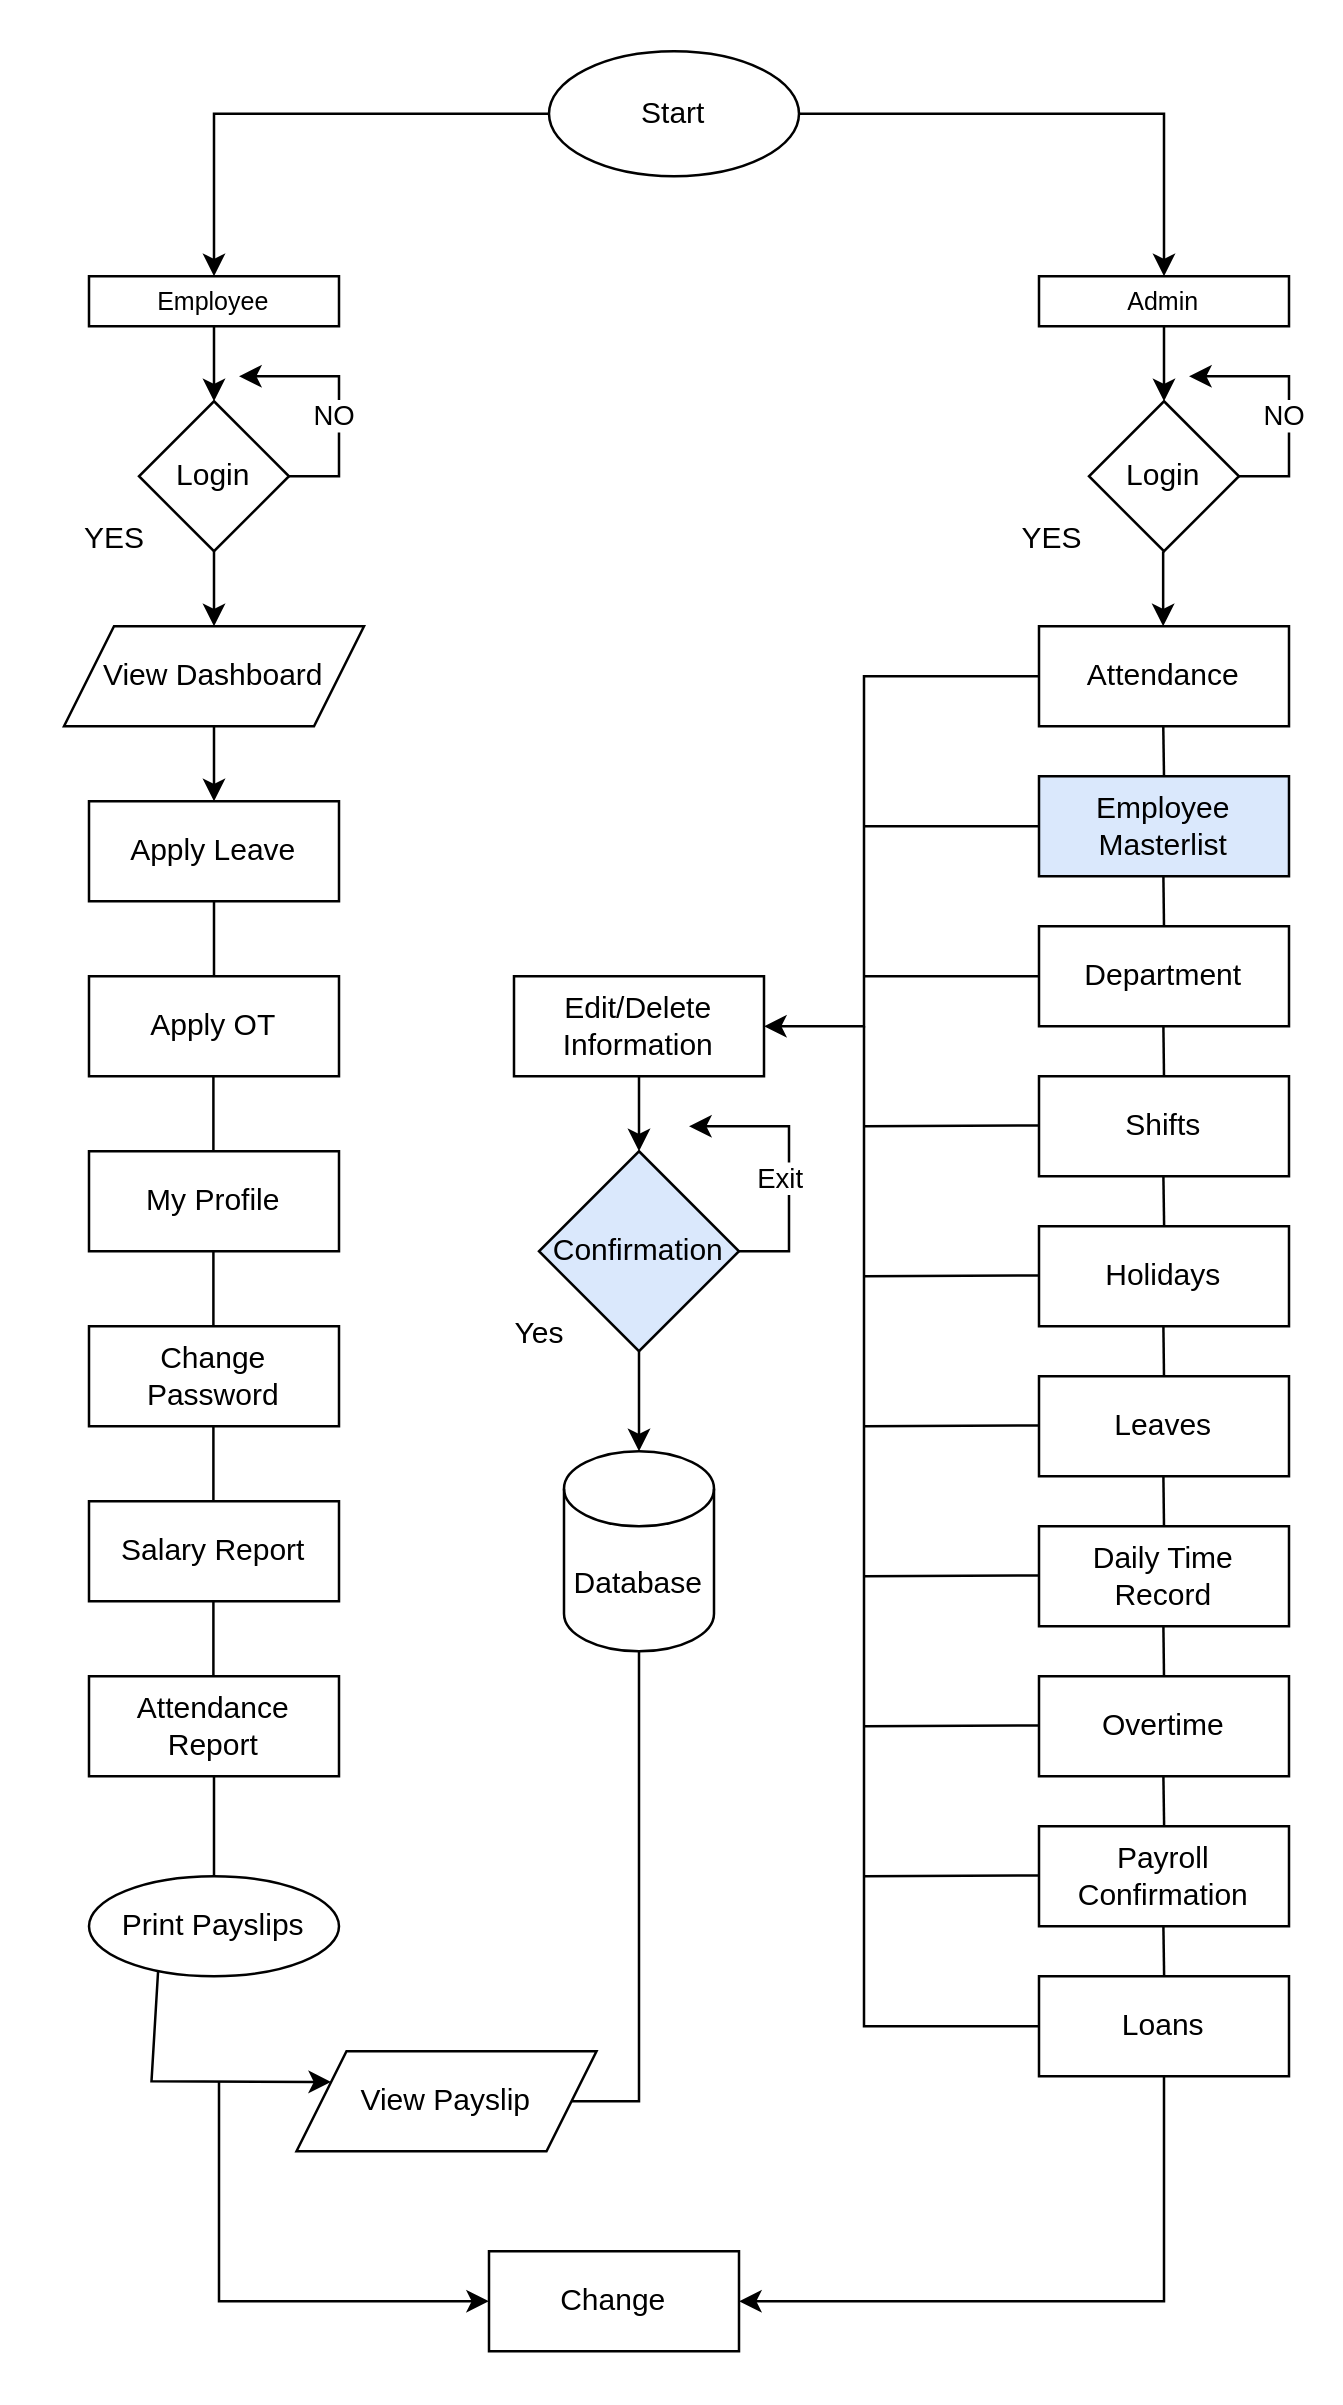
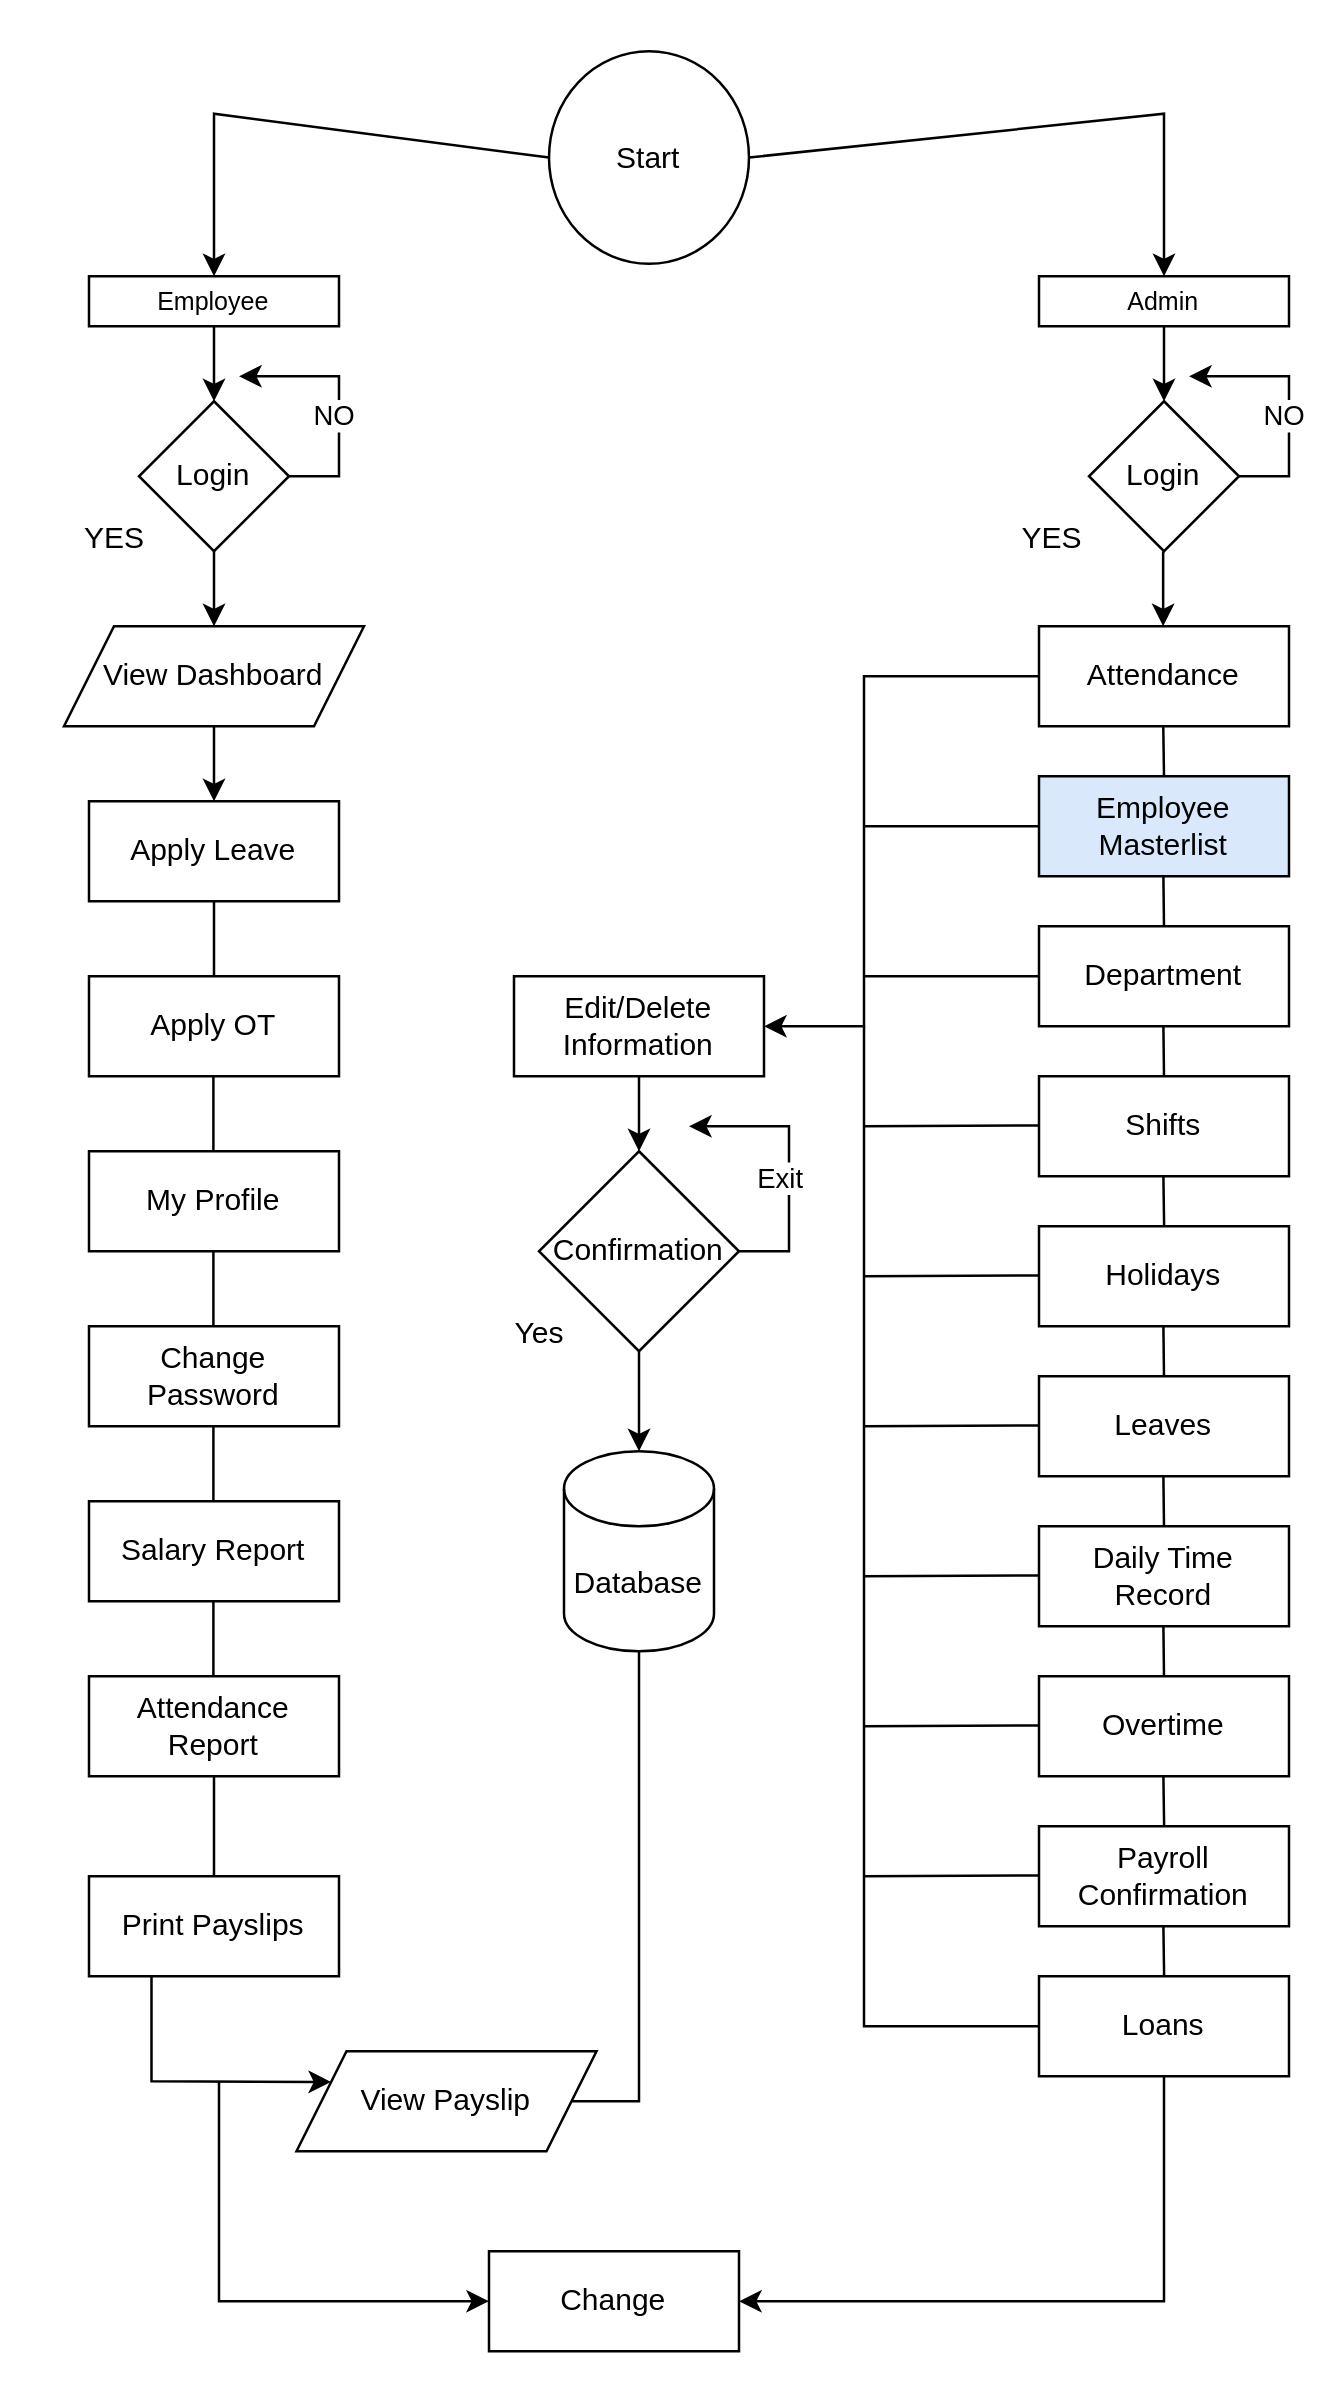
(674, 114) -> (649, 158)
(639, 1251) -> (639, 1251)
(214, 1926) -> (214, 1926)
